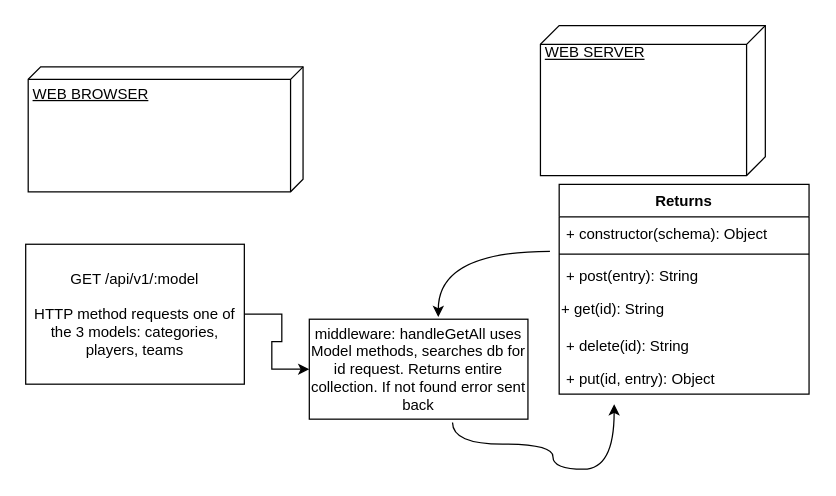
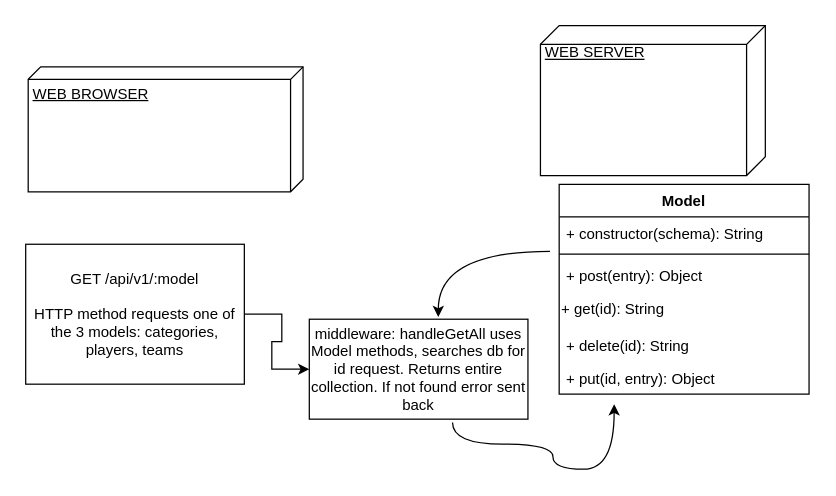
(684, 201) -> (684, 201)
(682, 234) -> (680, 234)
(647, 276) -> (649, 276)
